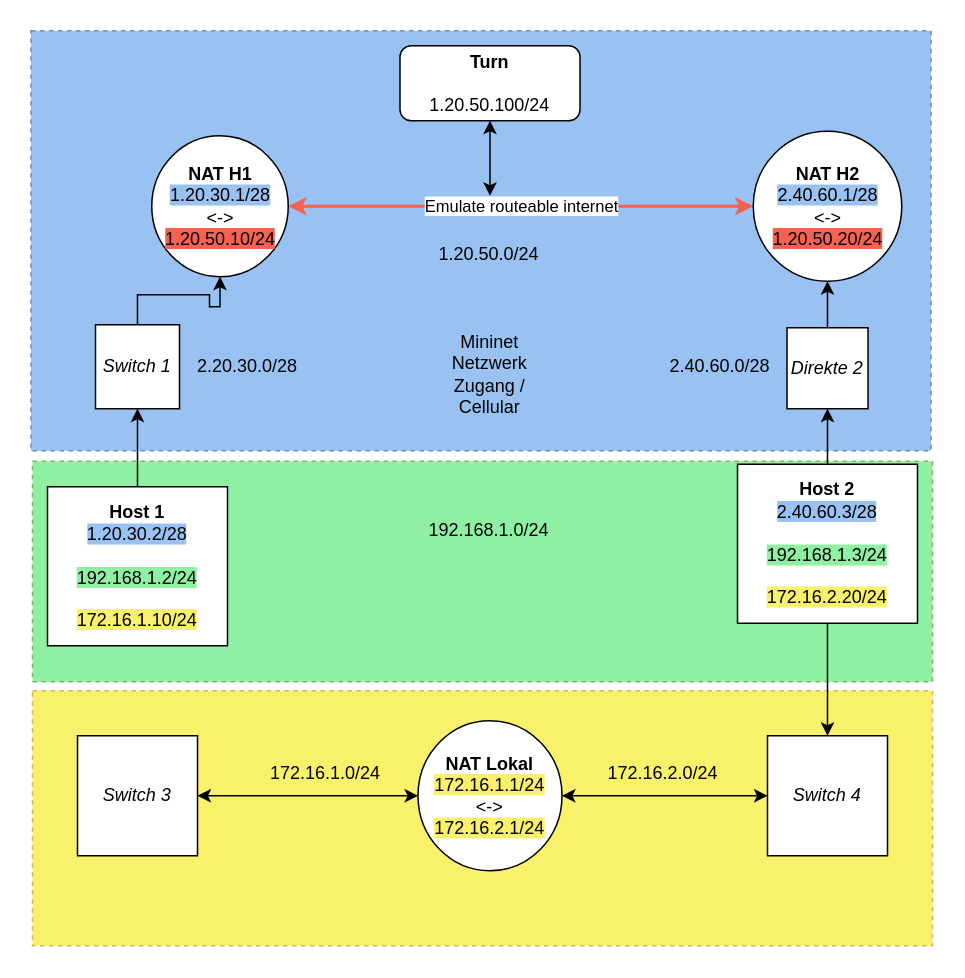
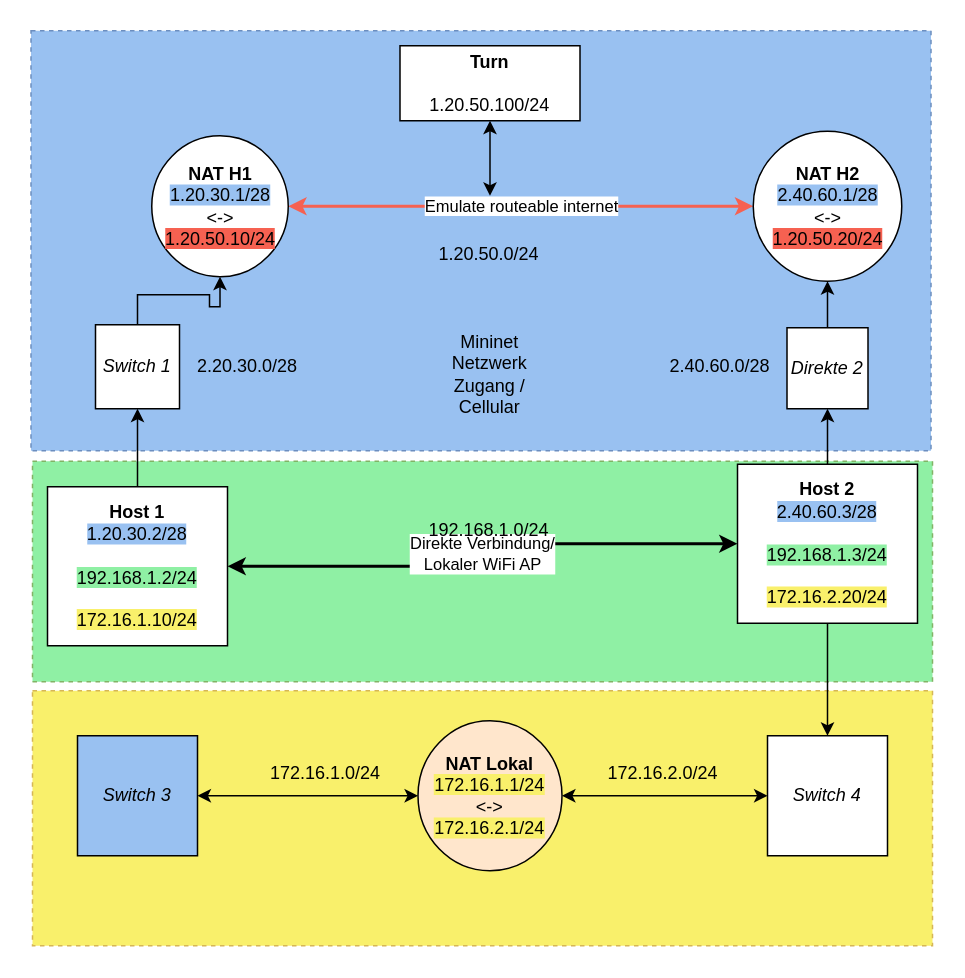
(490, 83) -> (490, 83)
none -> (562, 544)
(137, 796) -> (137, 796)
(490, 796) -> (490, 796)
